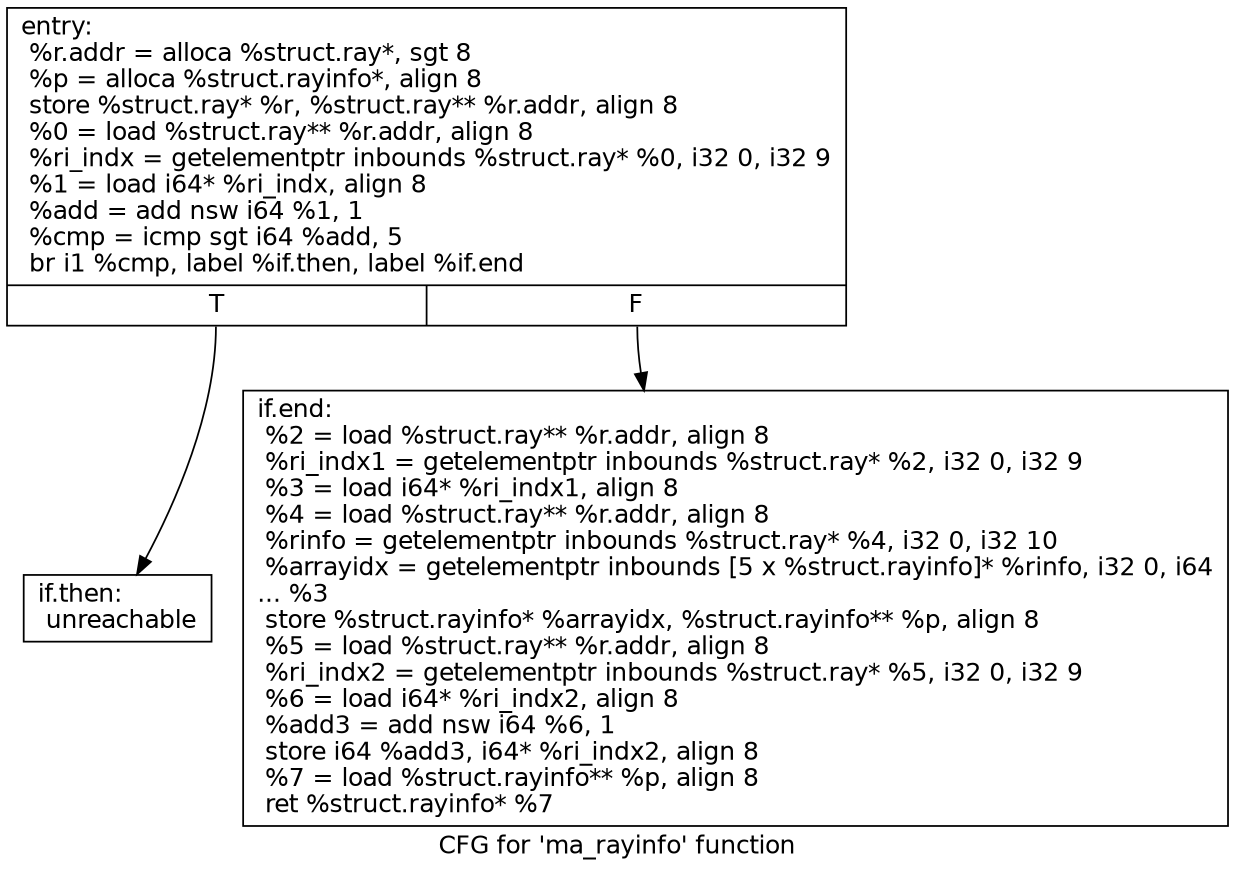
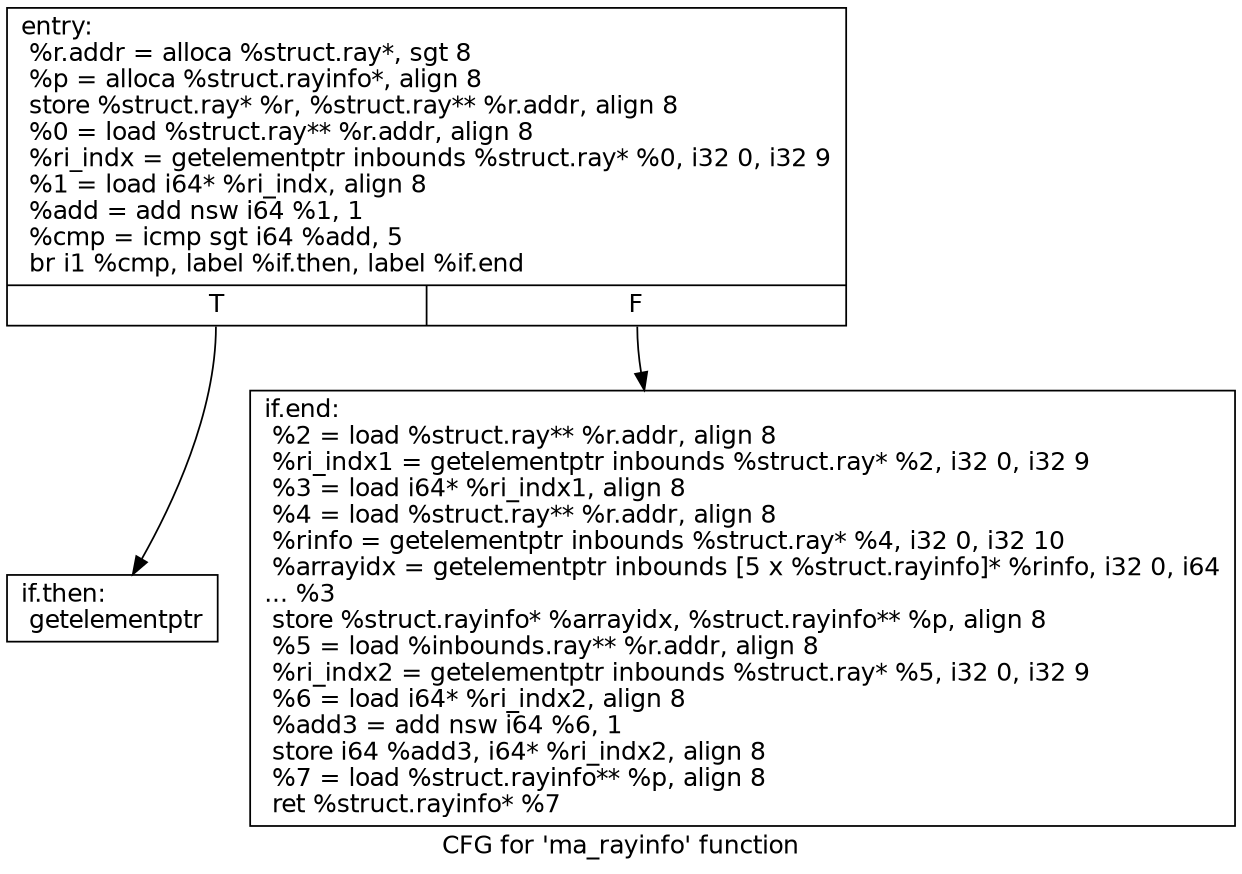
(118, 621) -> (112, 621)
(514, 647) -> (542, 647)
